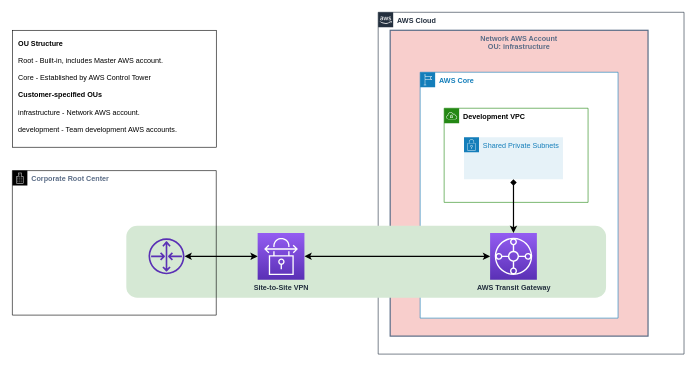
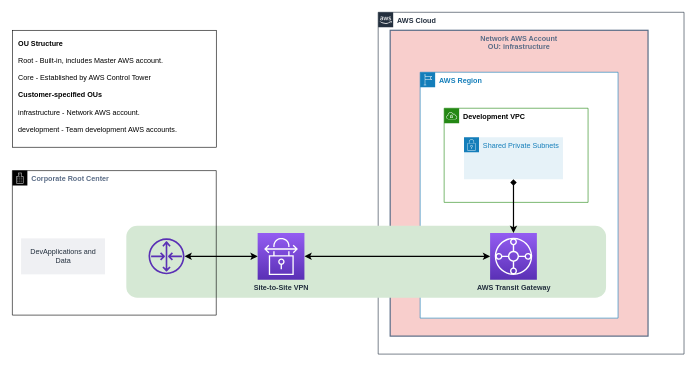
(455, 81) -> (458, 81)
none -> (63, 257)
